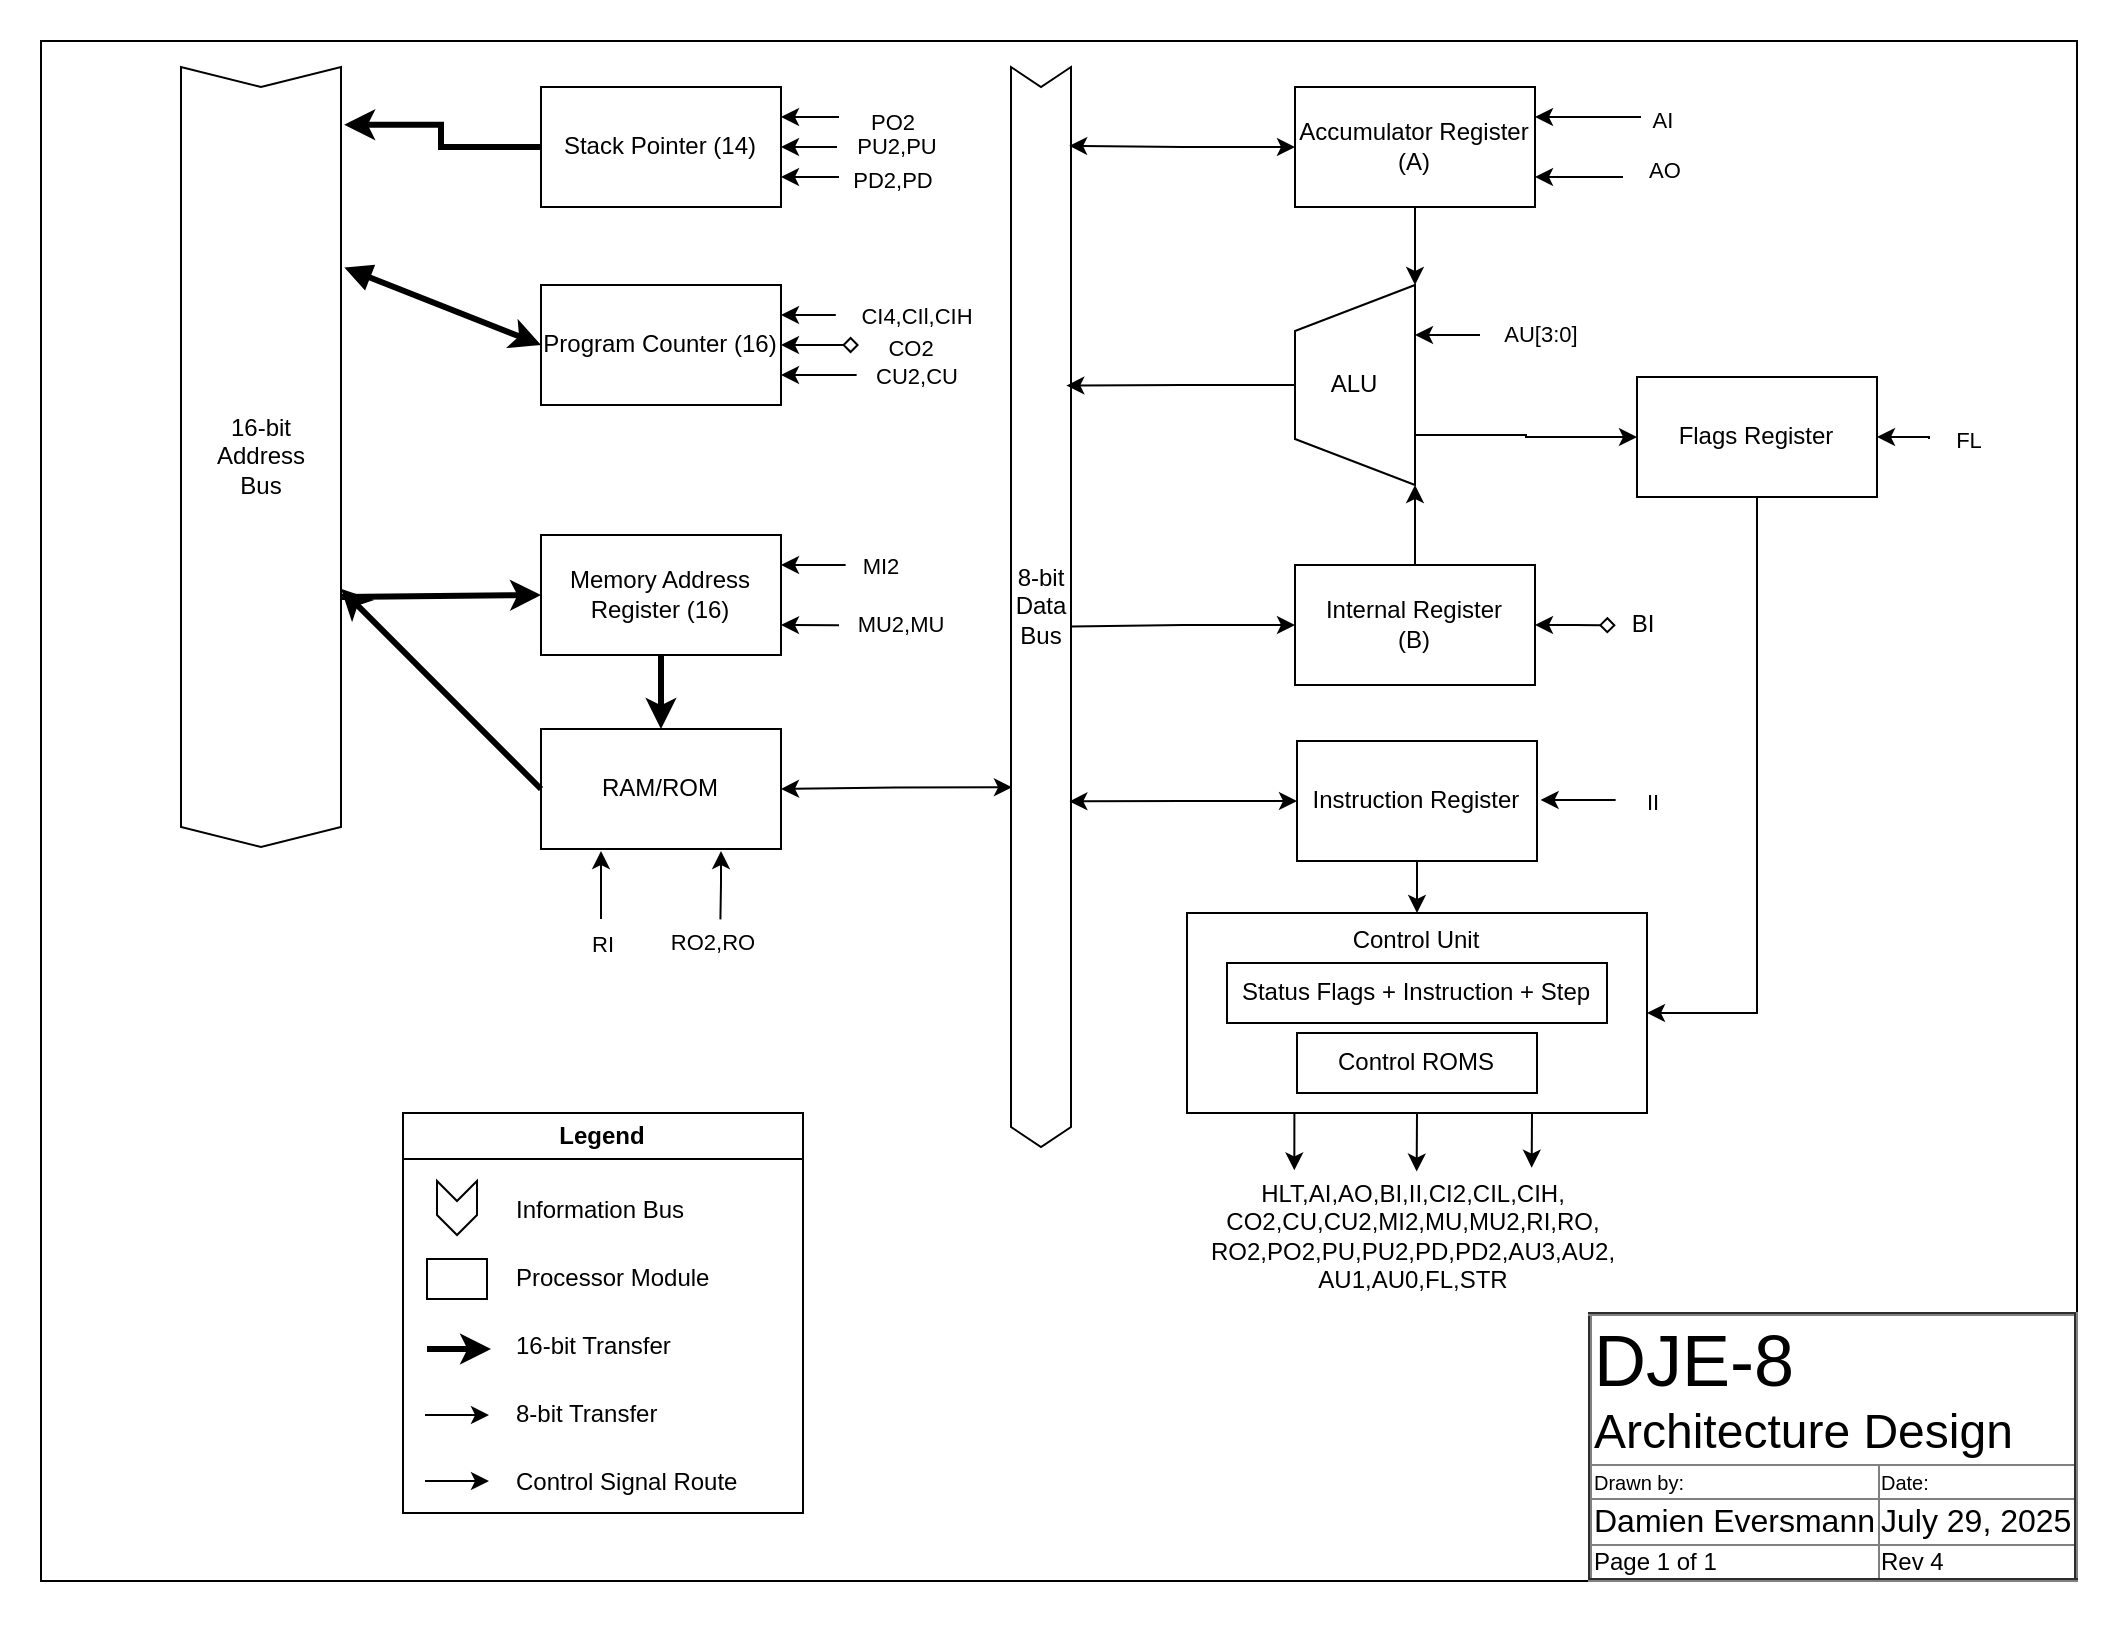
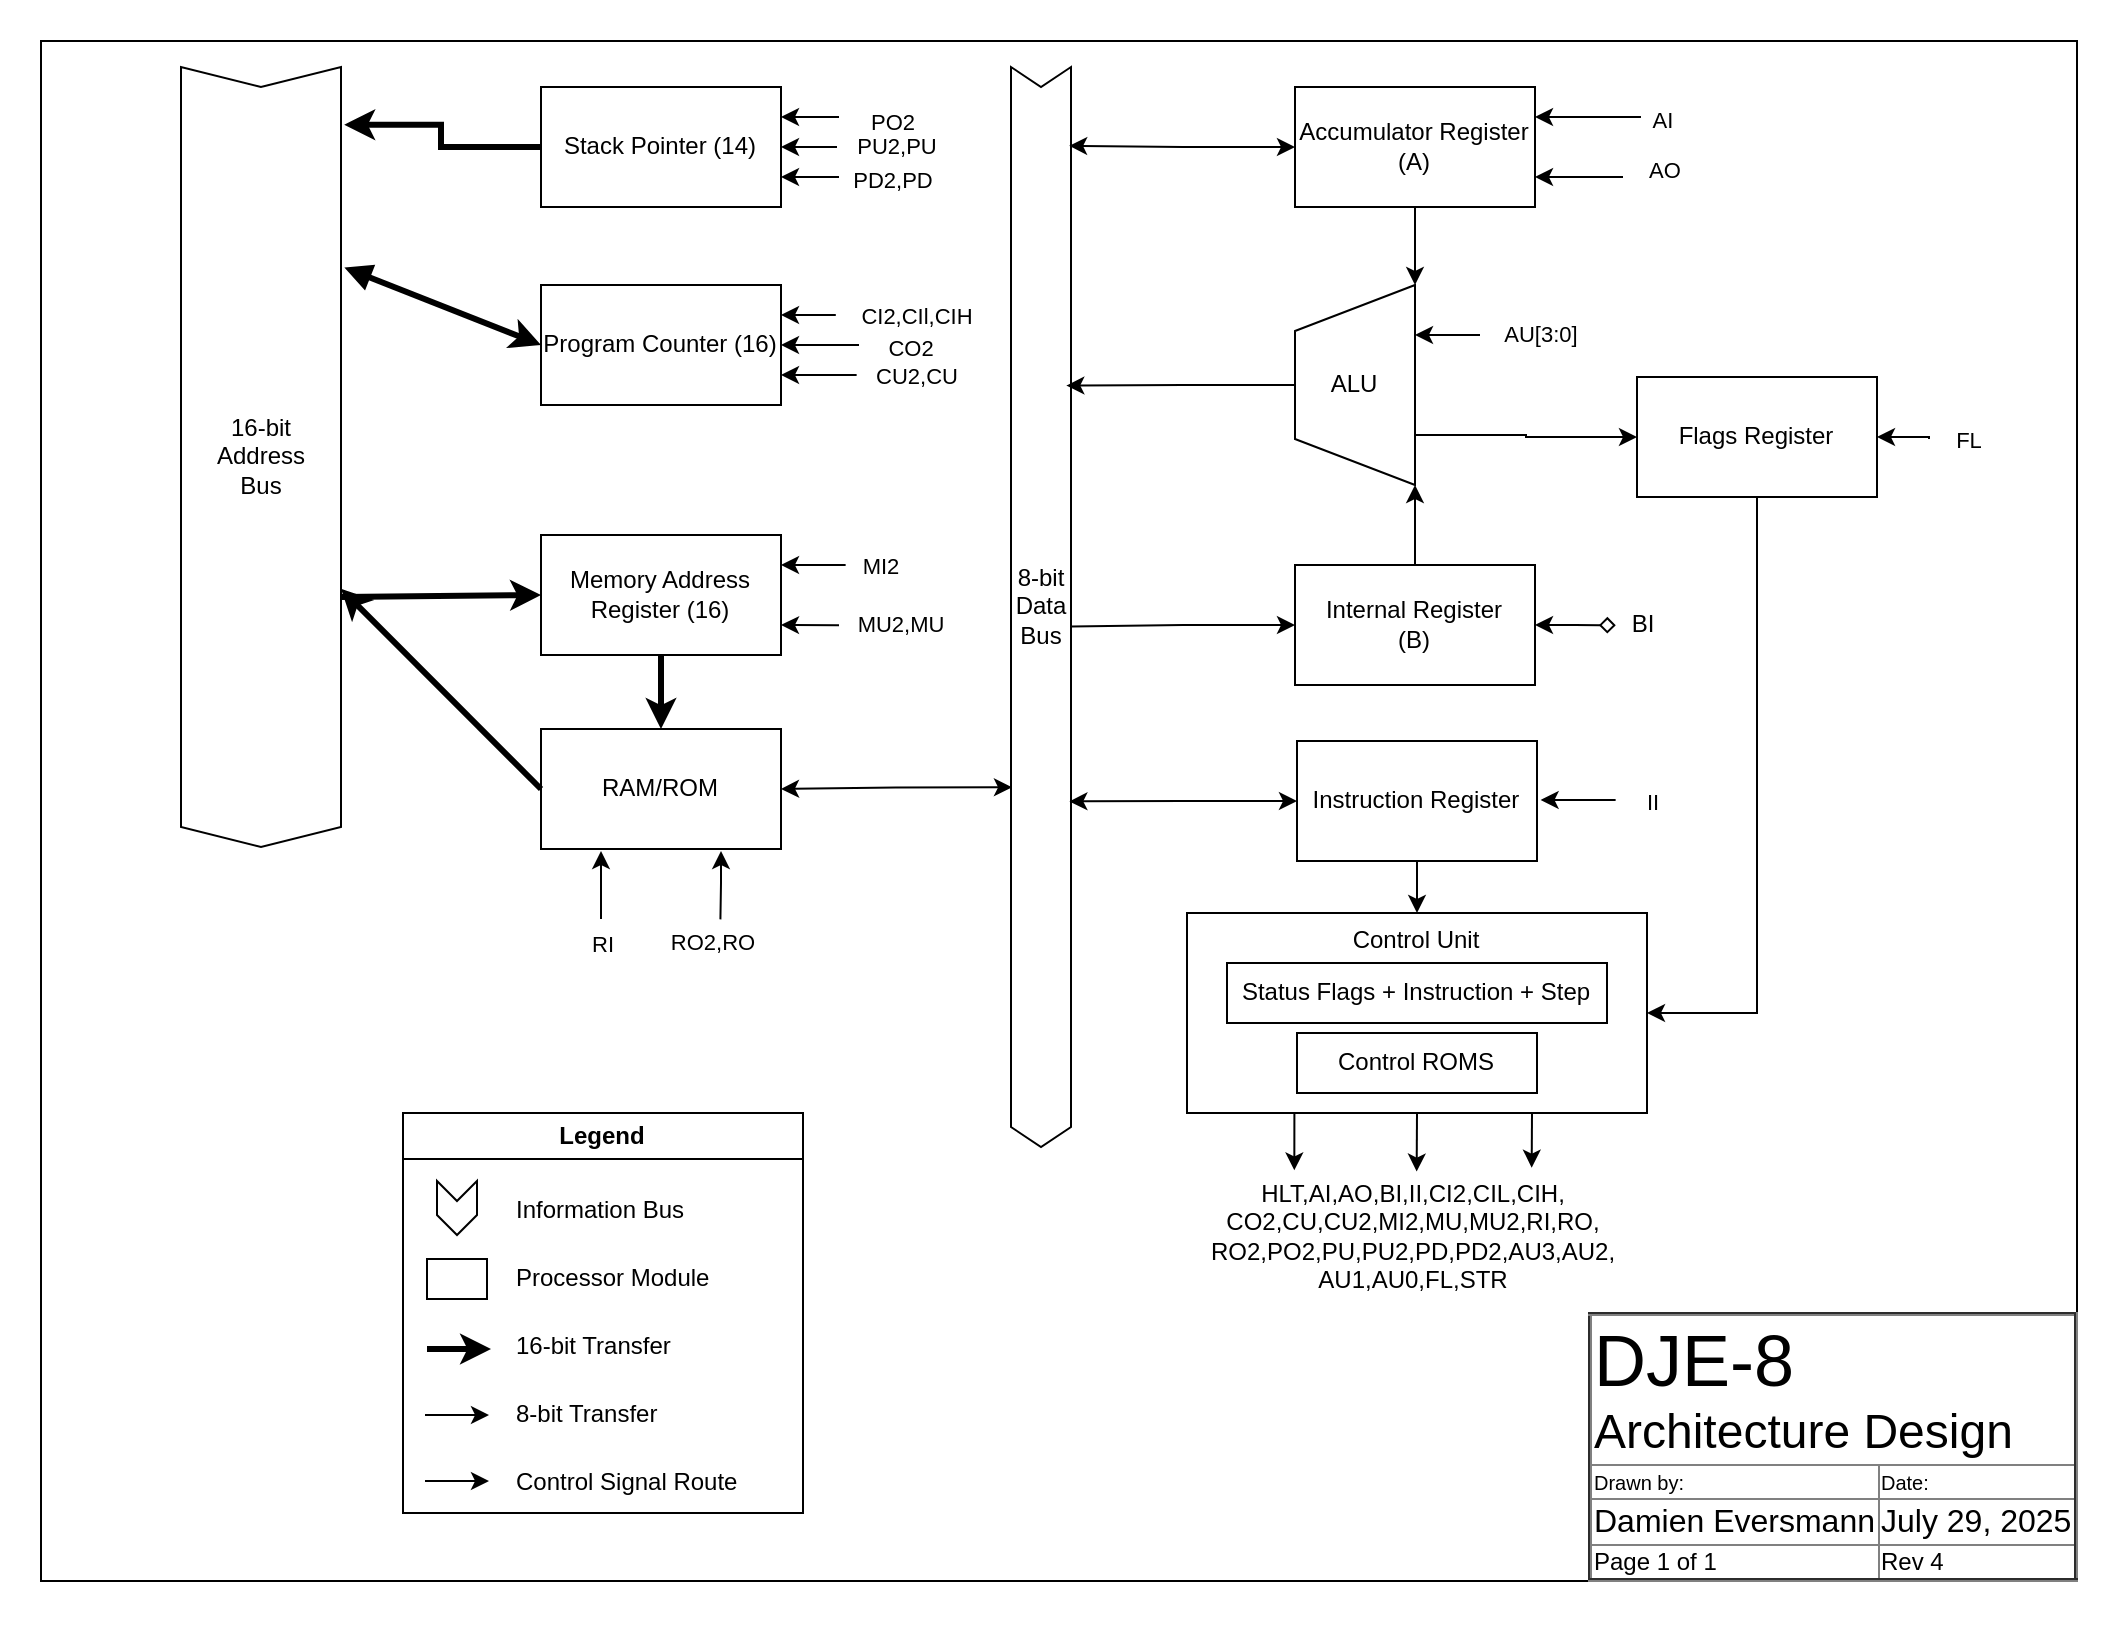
(918, 317) -> (918, 317)
(843, 345) -> (850, 345)
